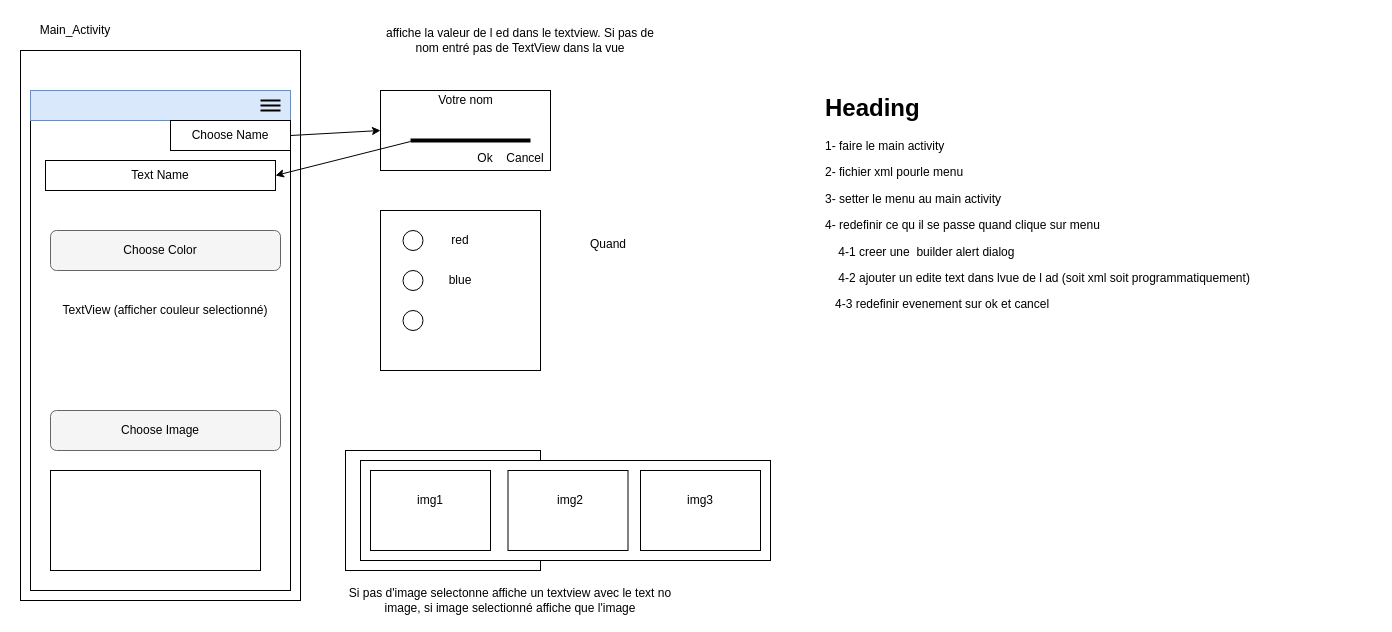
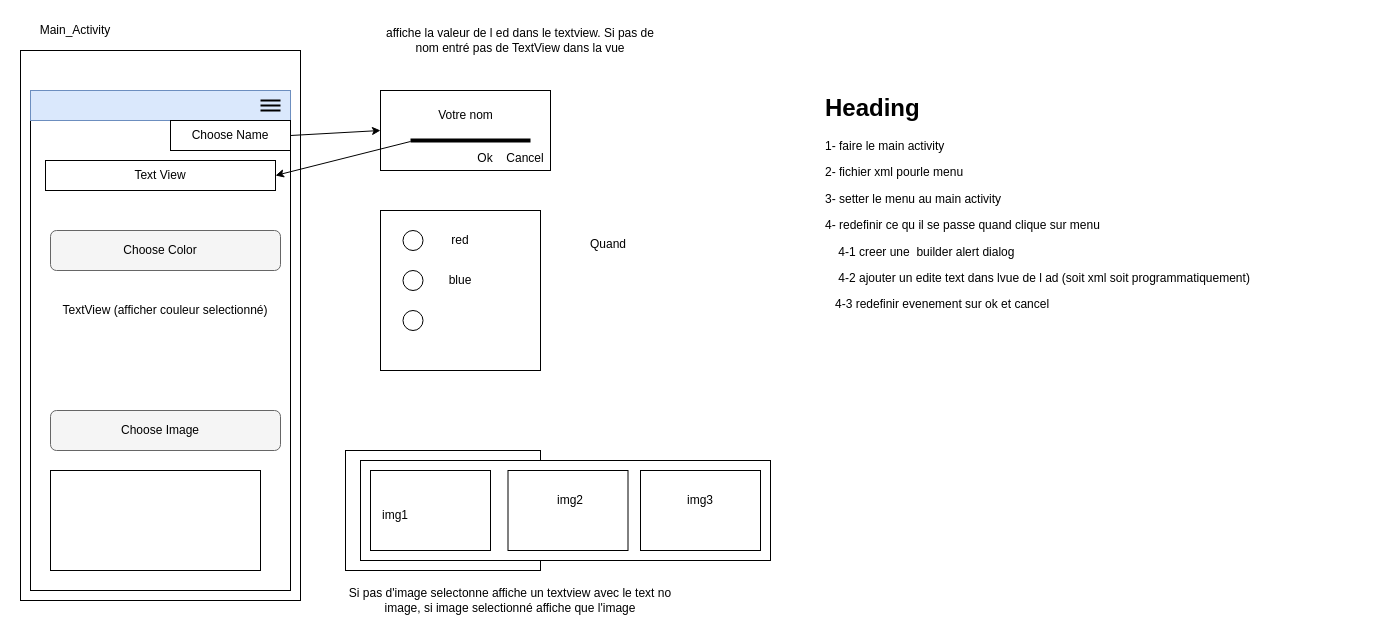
(466, 101) -> (466, 116)
(161, 176) -> (161, 176)
(431, 501) -> (396, 516)
